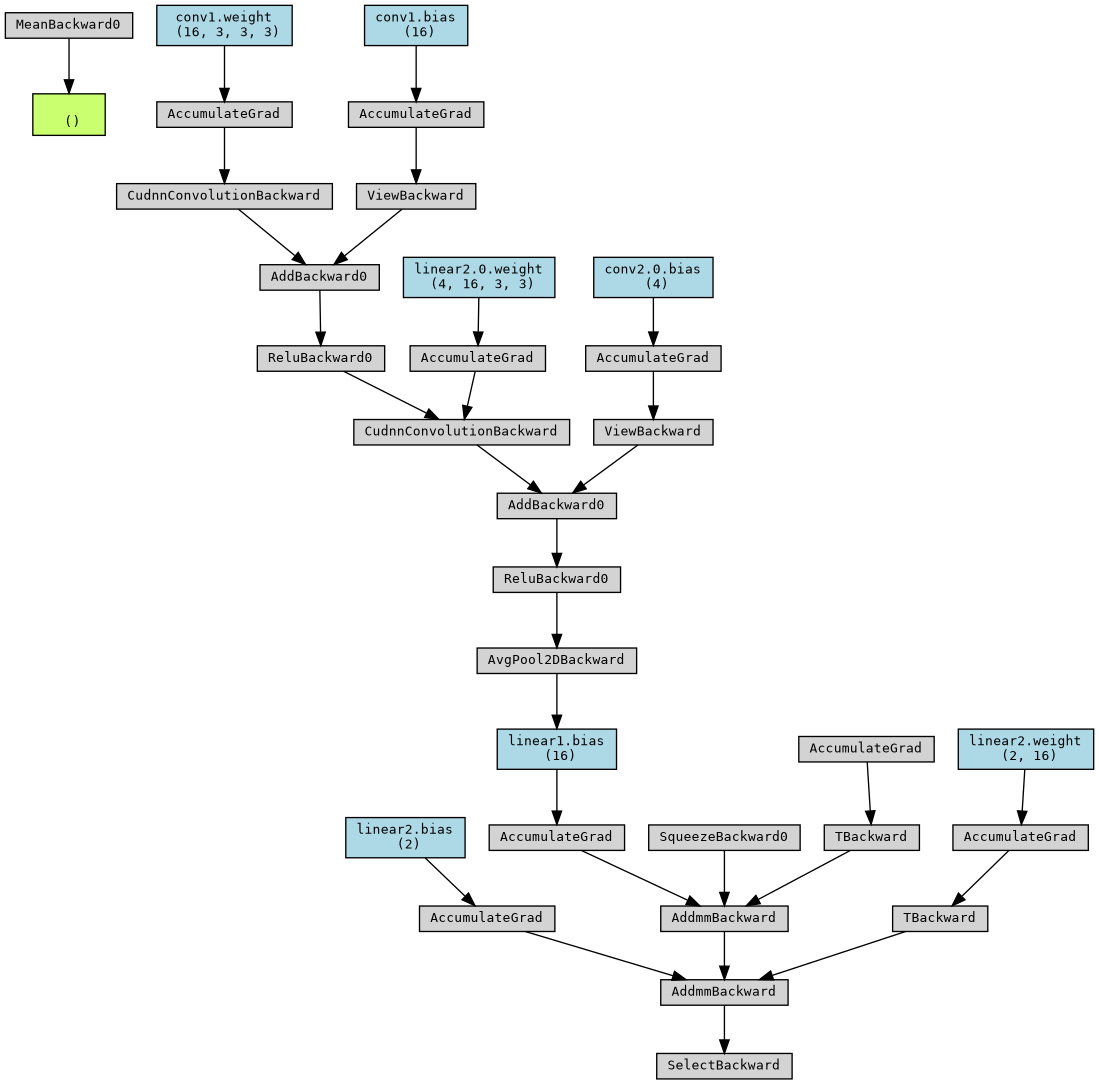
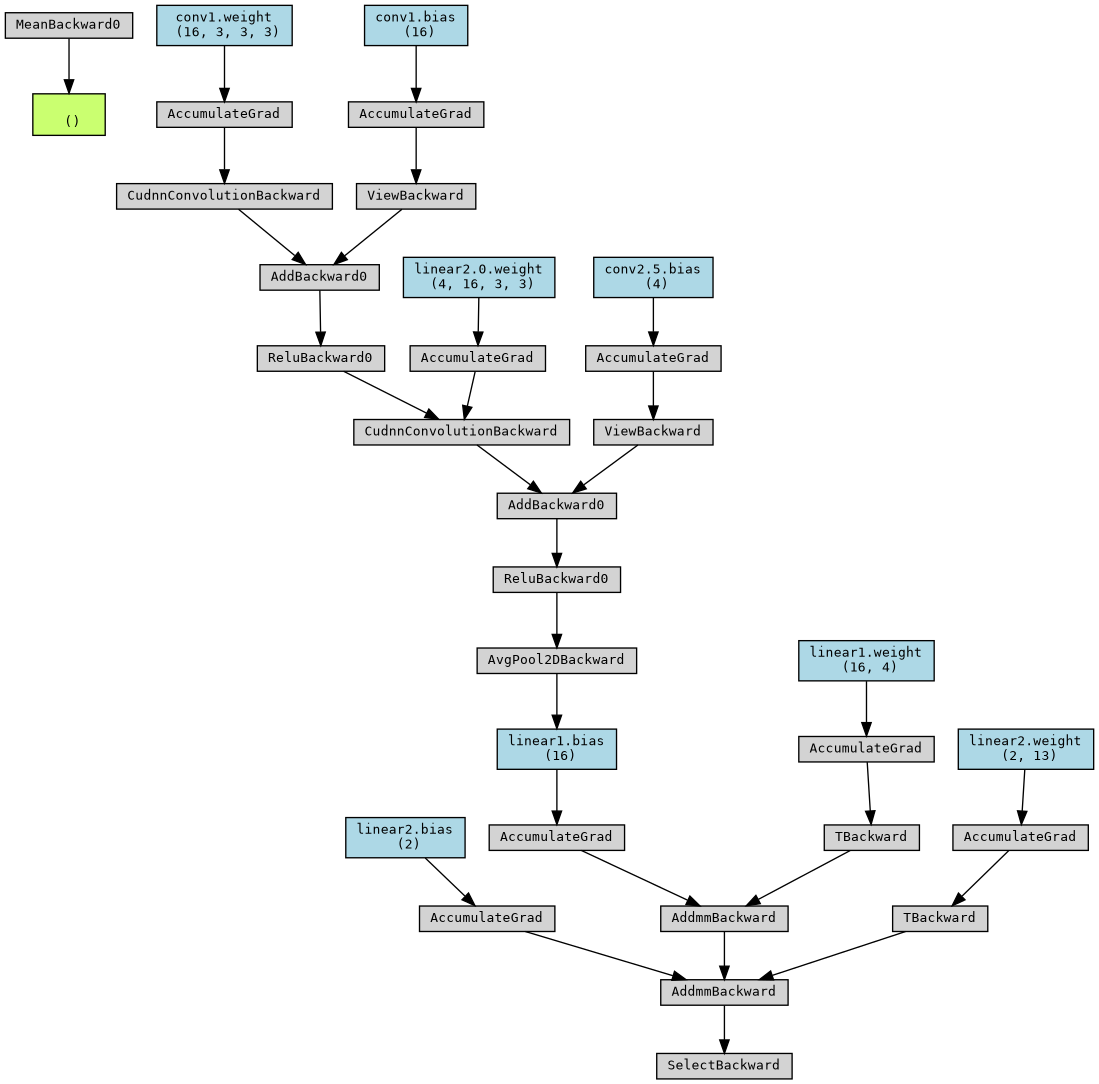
(653, 277) -> (653, 277)
none -> (866, 661)
(1026, 749) -> (1026, 749)
(724, 838) -> none
